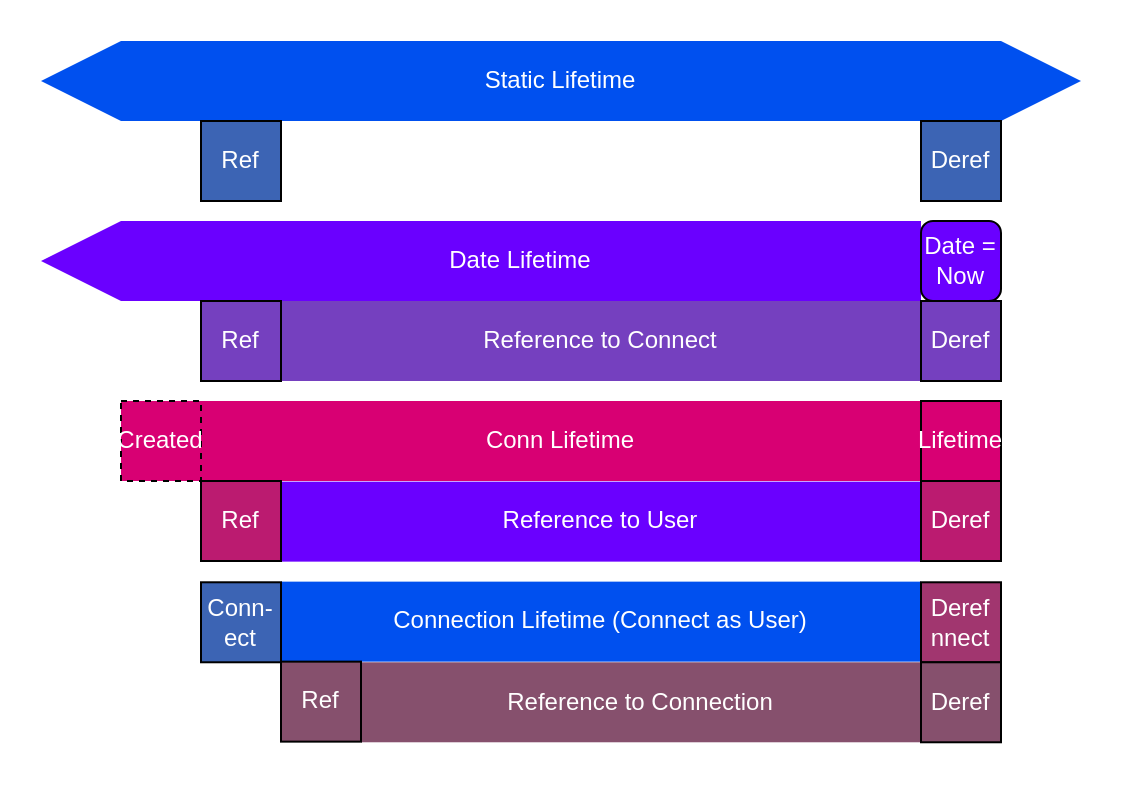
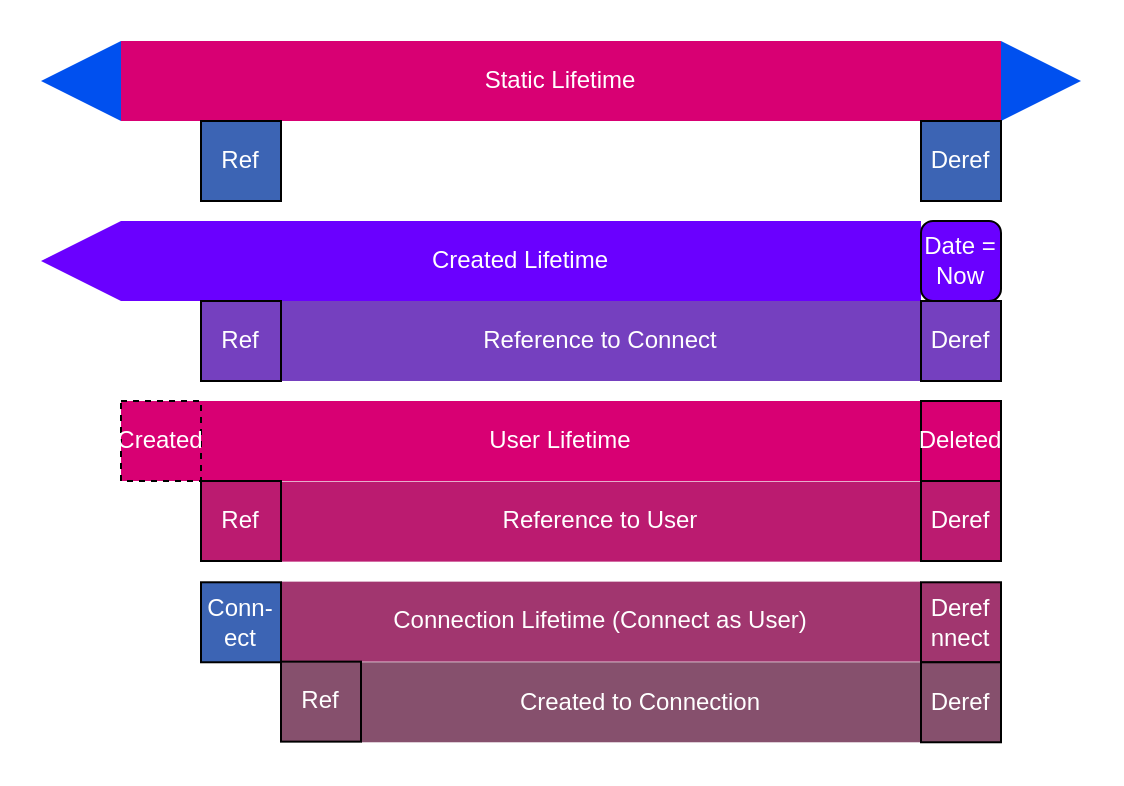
(561, 81) -> (561, 81)
(521, 261) -> (521, 261)
(561, 441) -> (561, 441)
(961, 441) -> (961, 441)
(601, 522) -> (601, 522)
(601, 622) -> (601, 622)
(641, 703) -> (641, 703)
